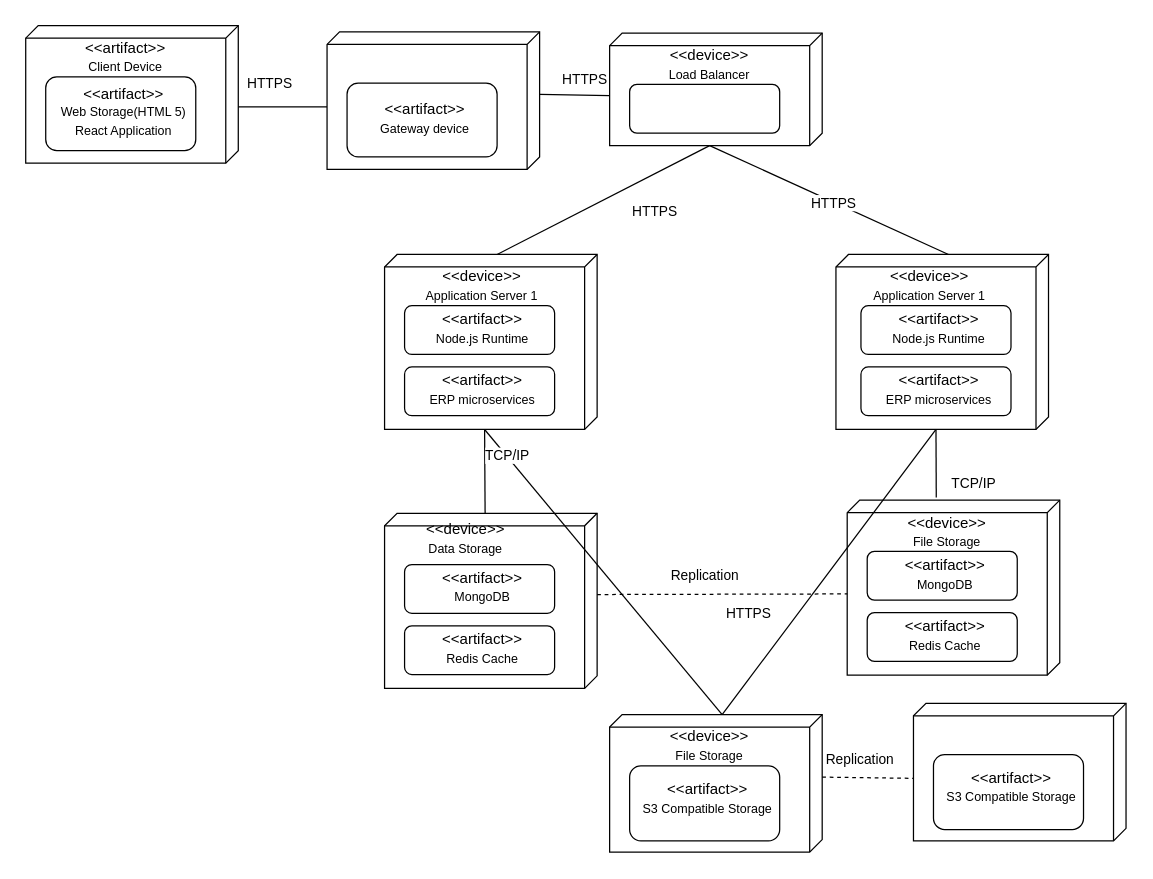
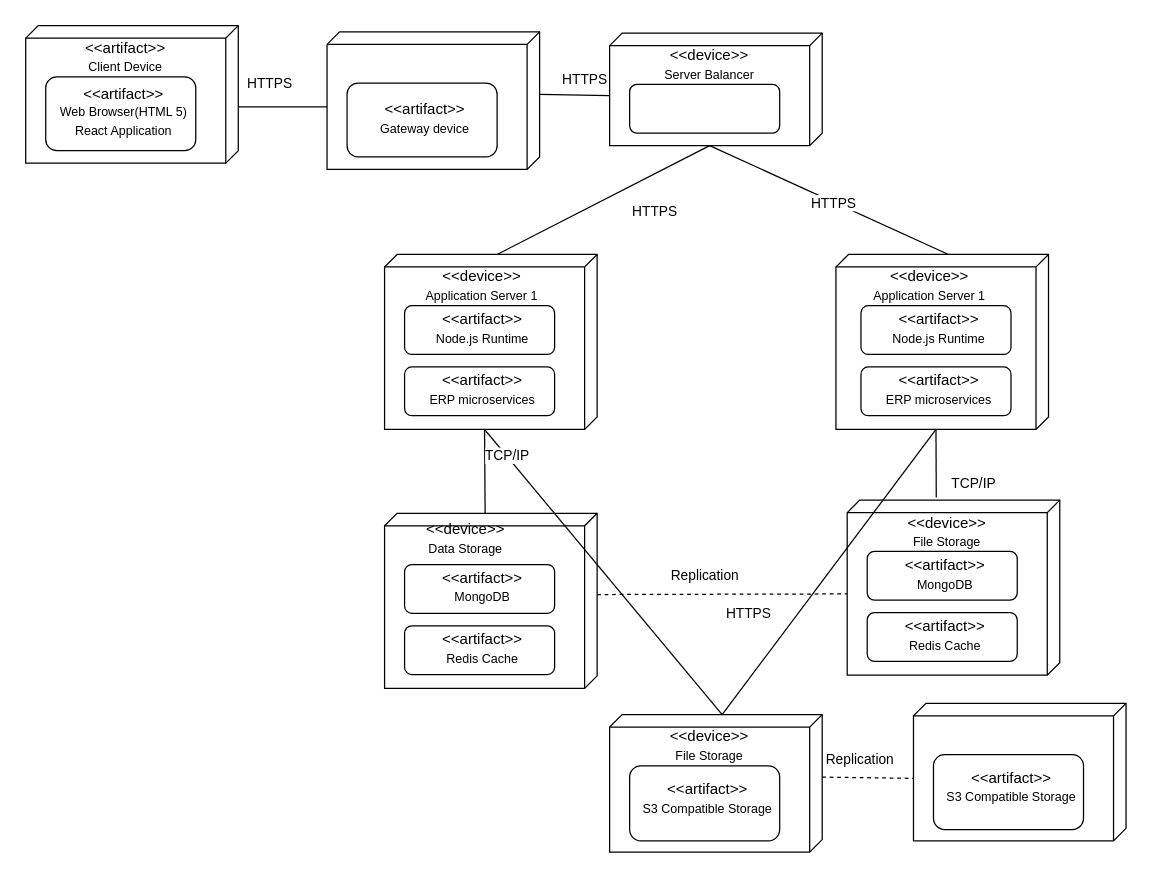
(709, 64) -> (709, 64)
(124, 112) -> (124, 112)
